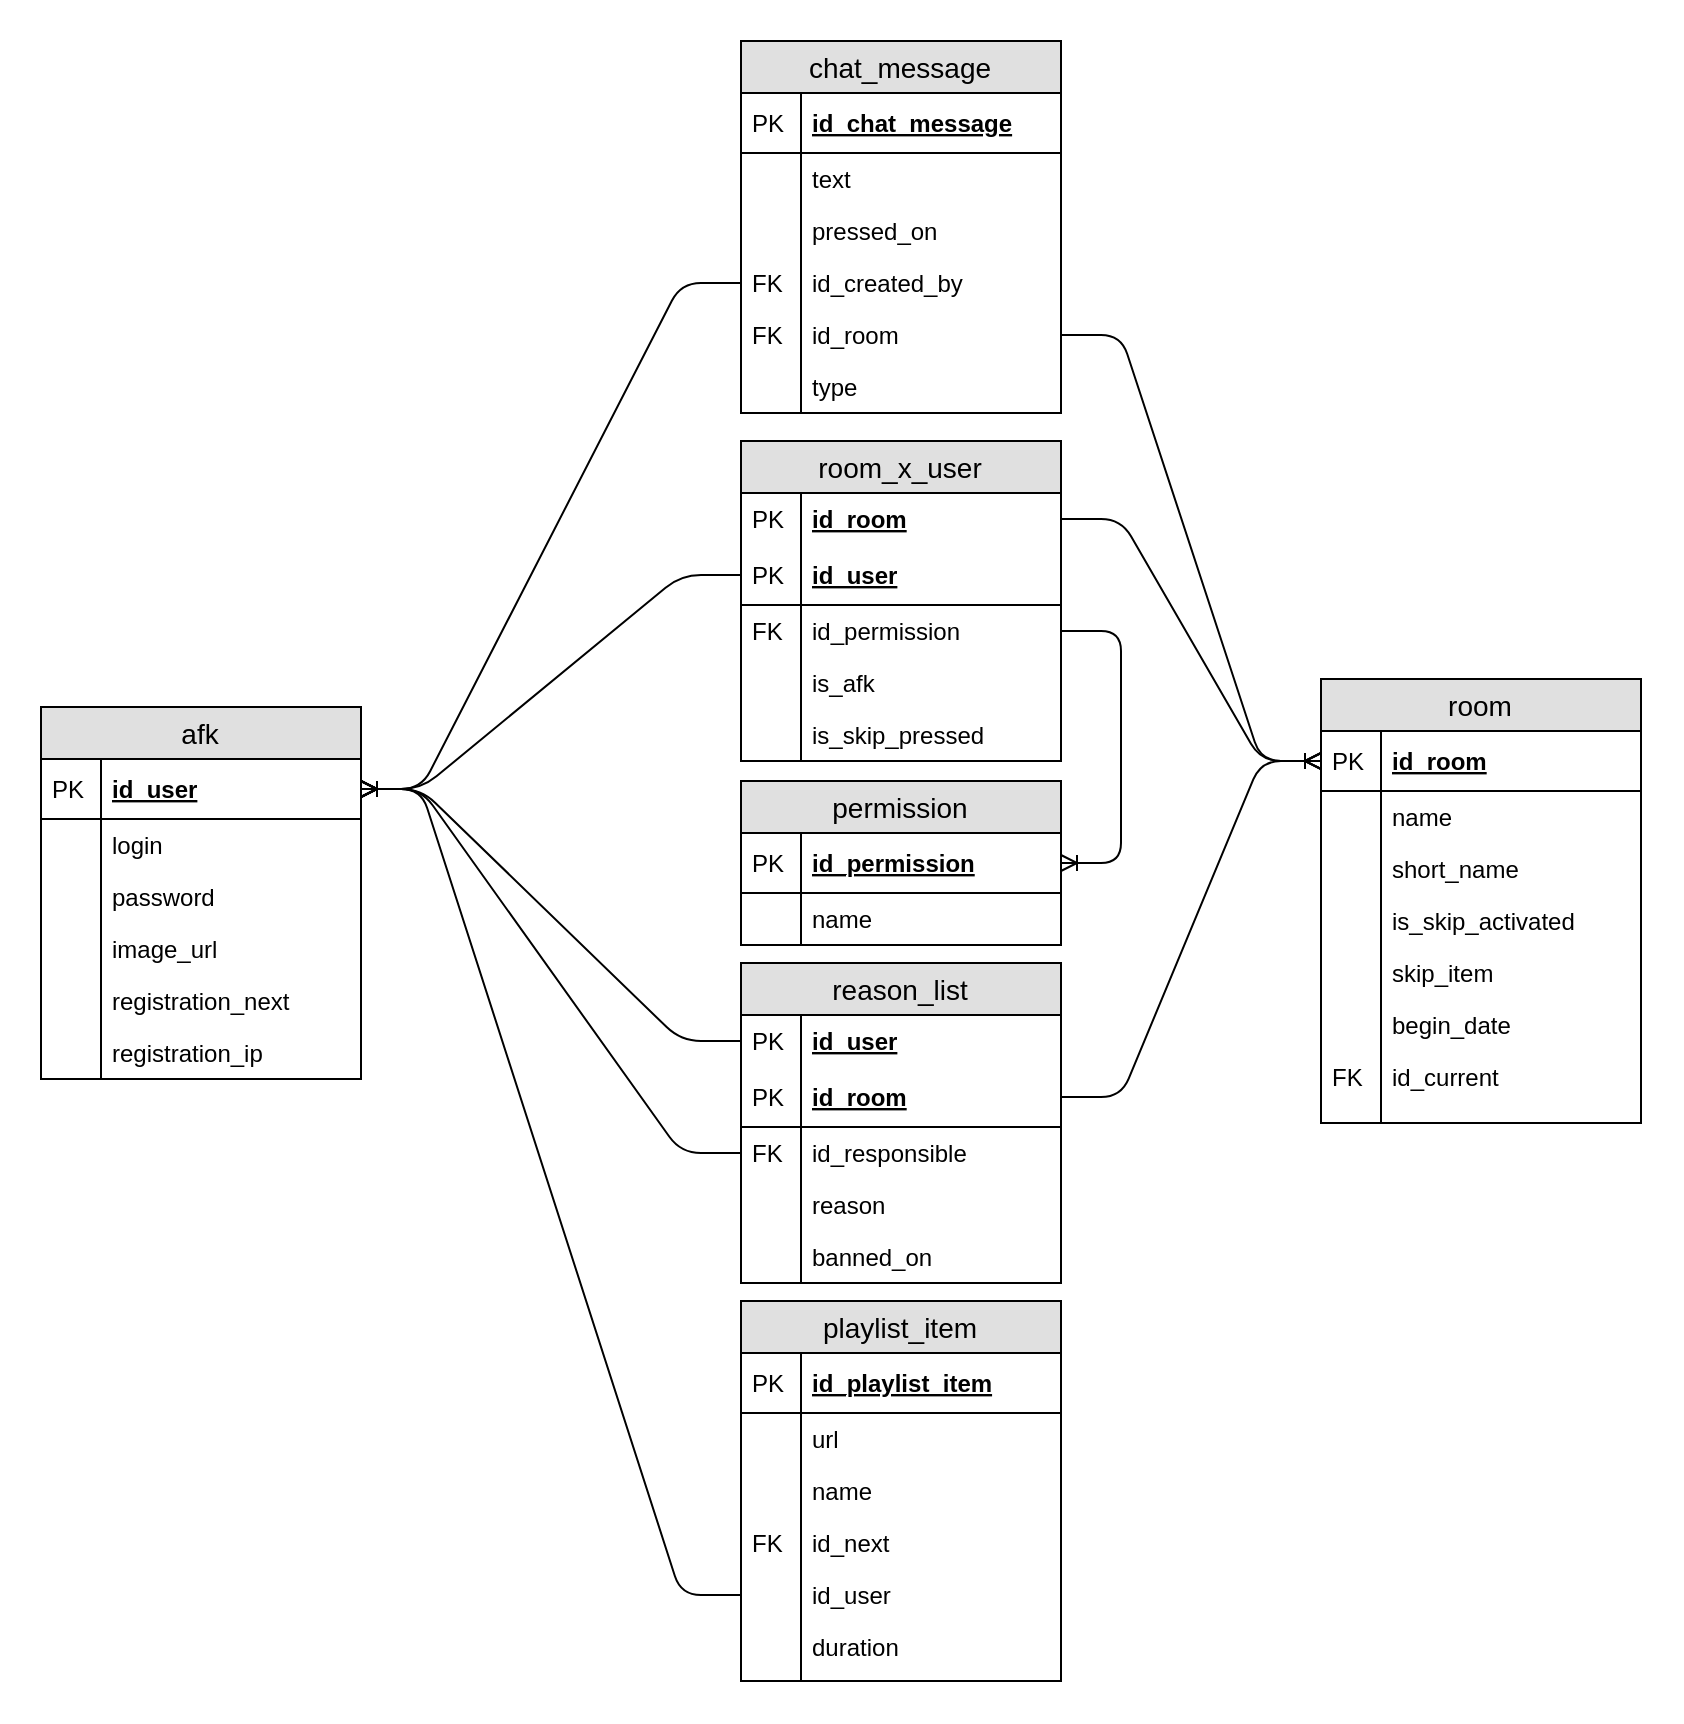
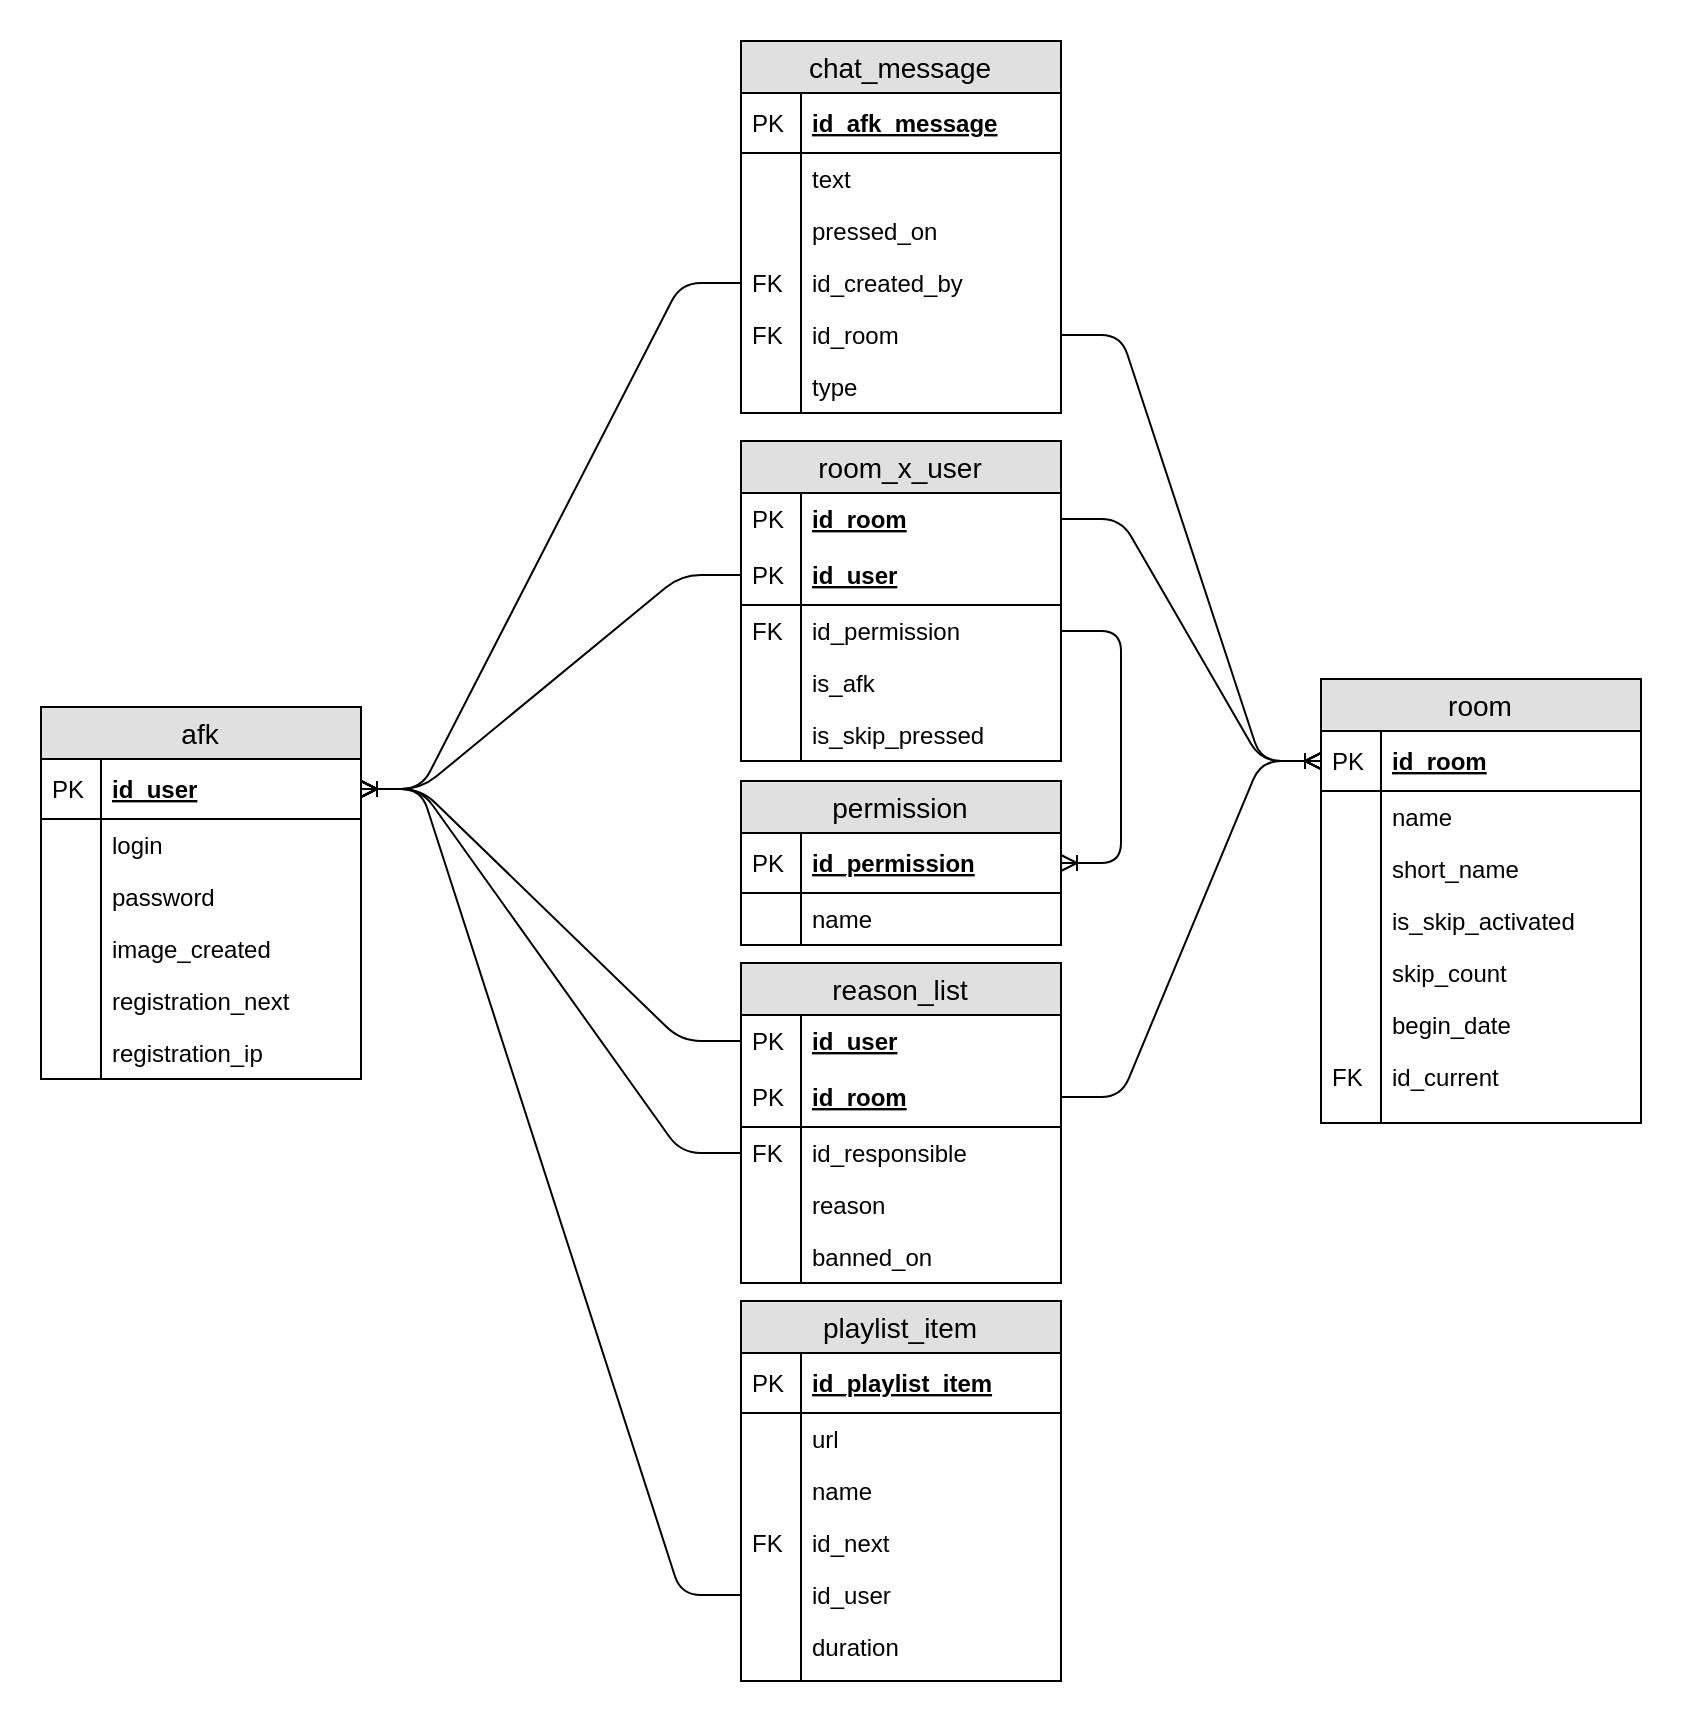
(910, 124) -> (903, 124)
(166, 950) -> (196, 950)
(1446, 974) -> (1456, 974)
